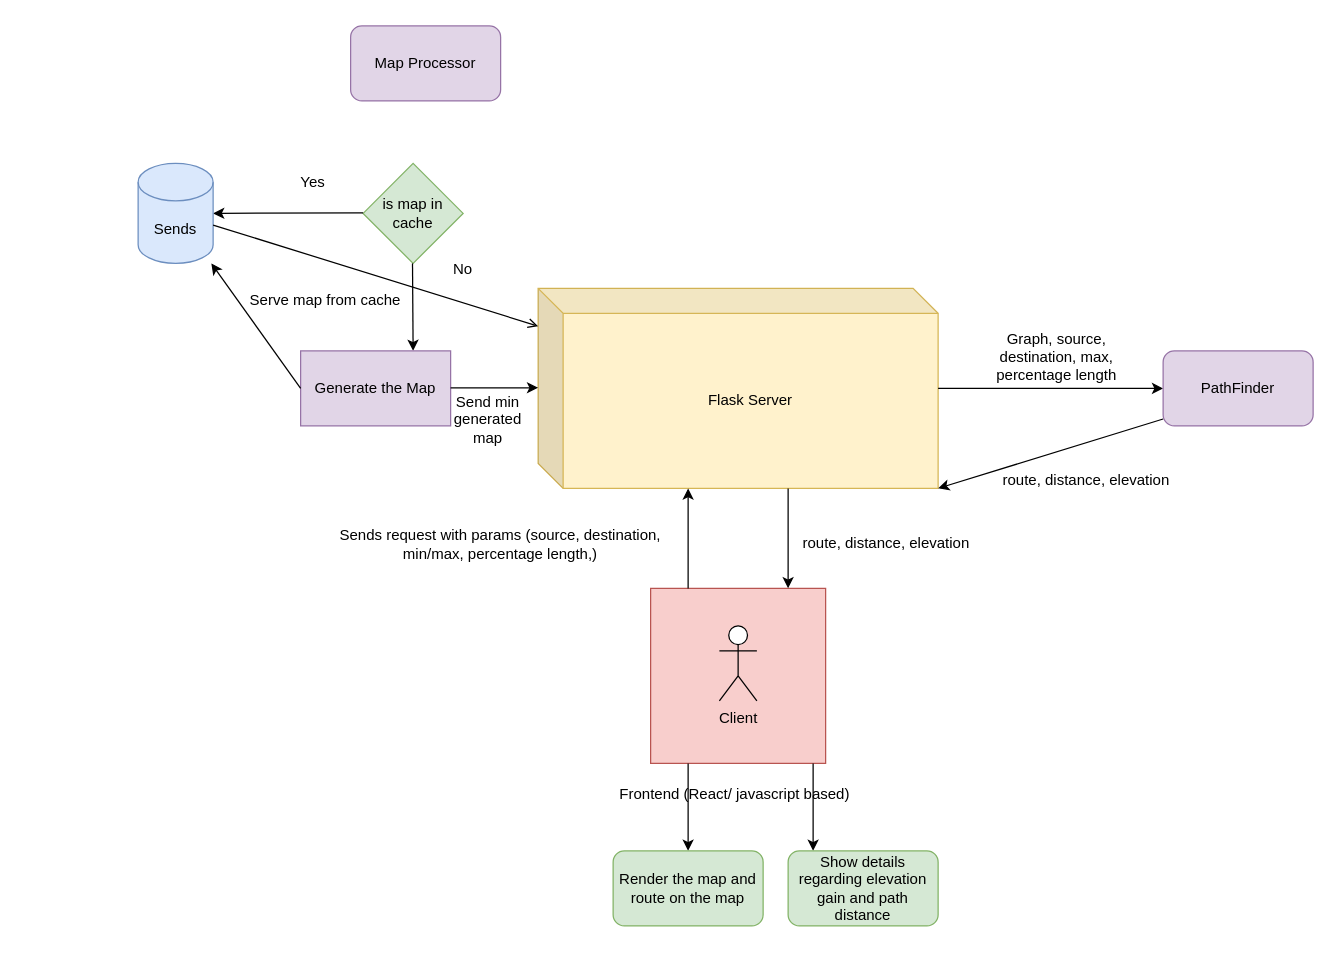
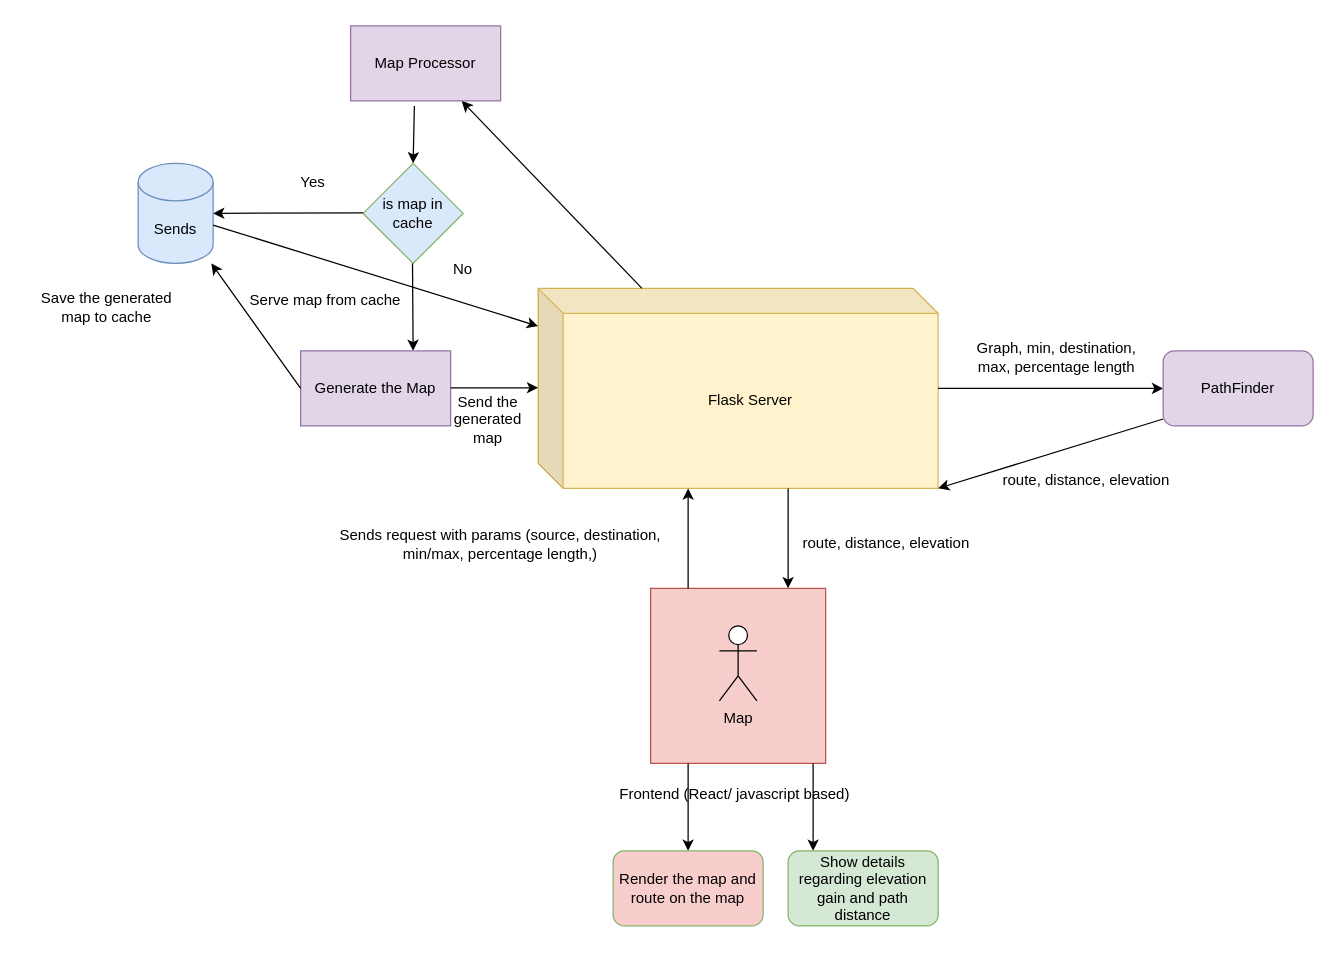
(426, 63) -> (426, 63)
none -> (414, 130)
none -> (555, 197)
(413, 213) -> (413, 213)
none -> (107, 307)
(531, 324) -> (529, 323)
(1057, 357) -> (1057, 357)
(488, 419) -> (488, 419)
(739, 718) -> (739, 718)
(688, 888) -> (688, 888)
